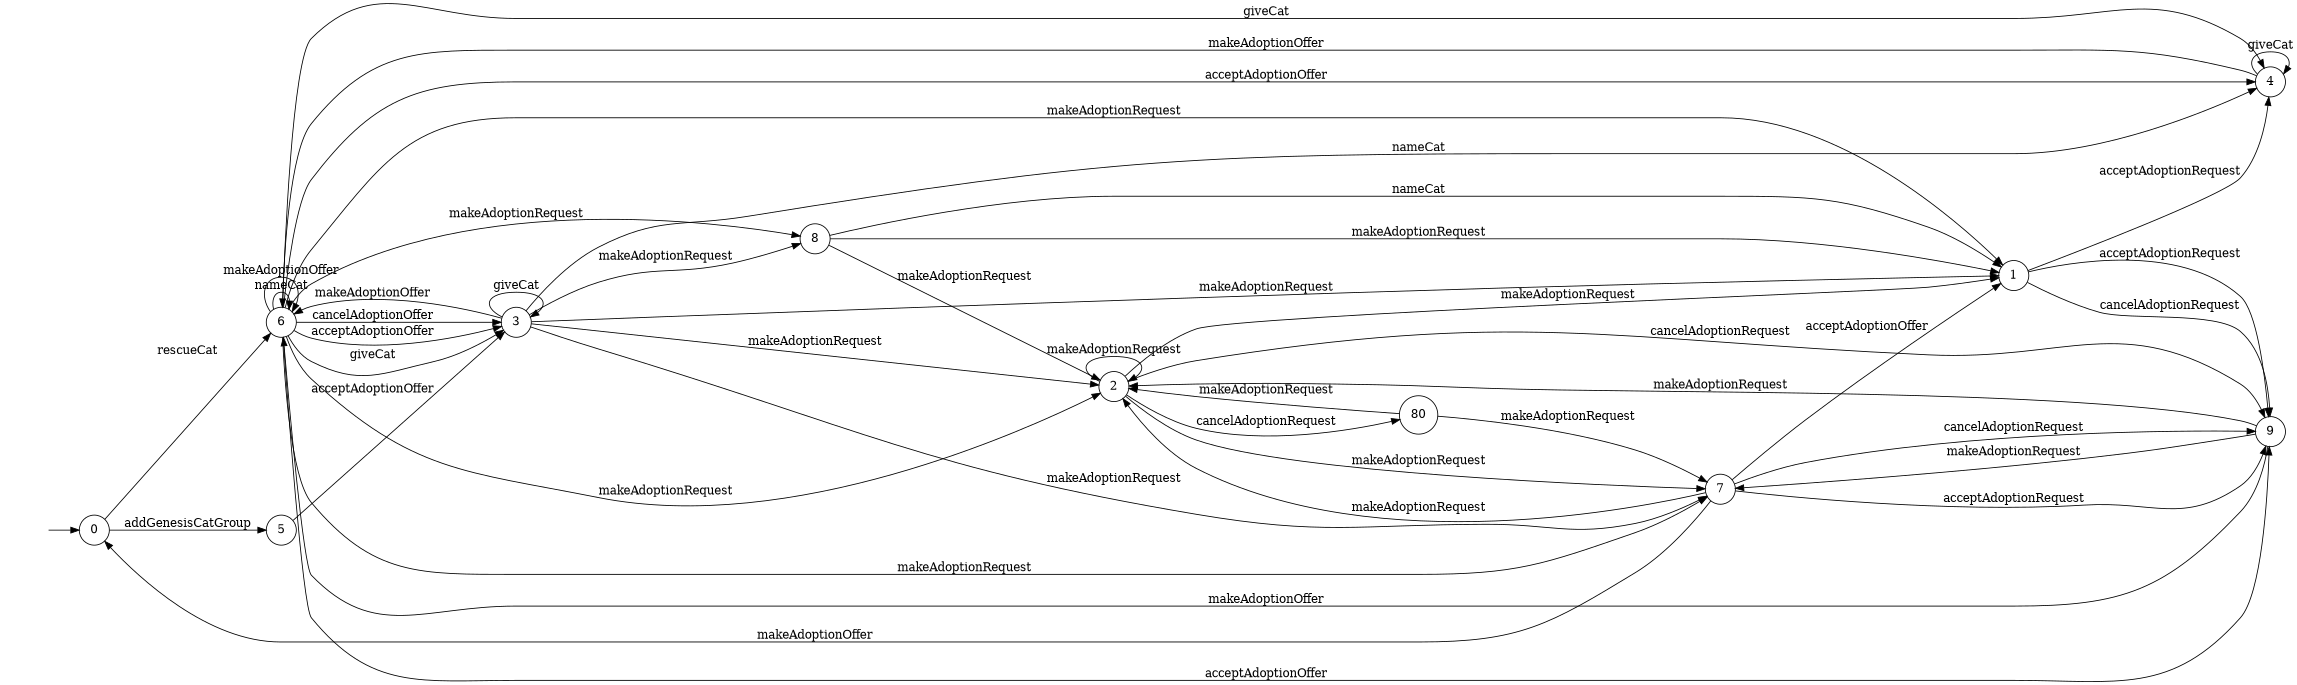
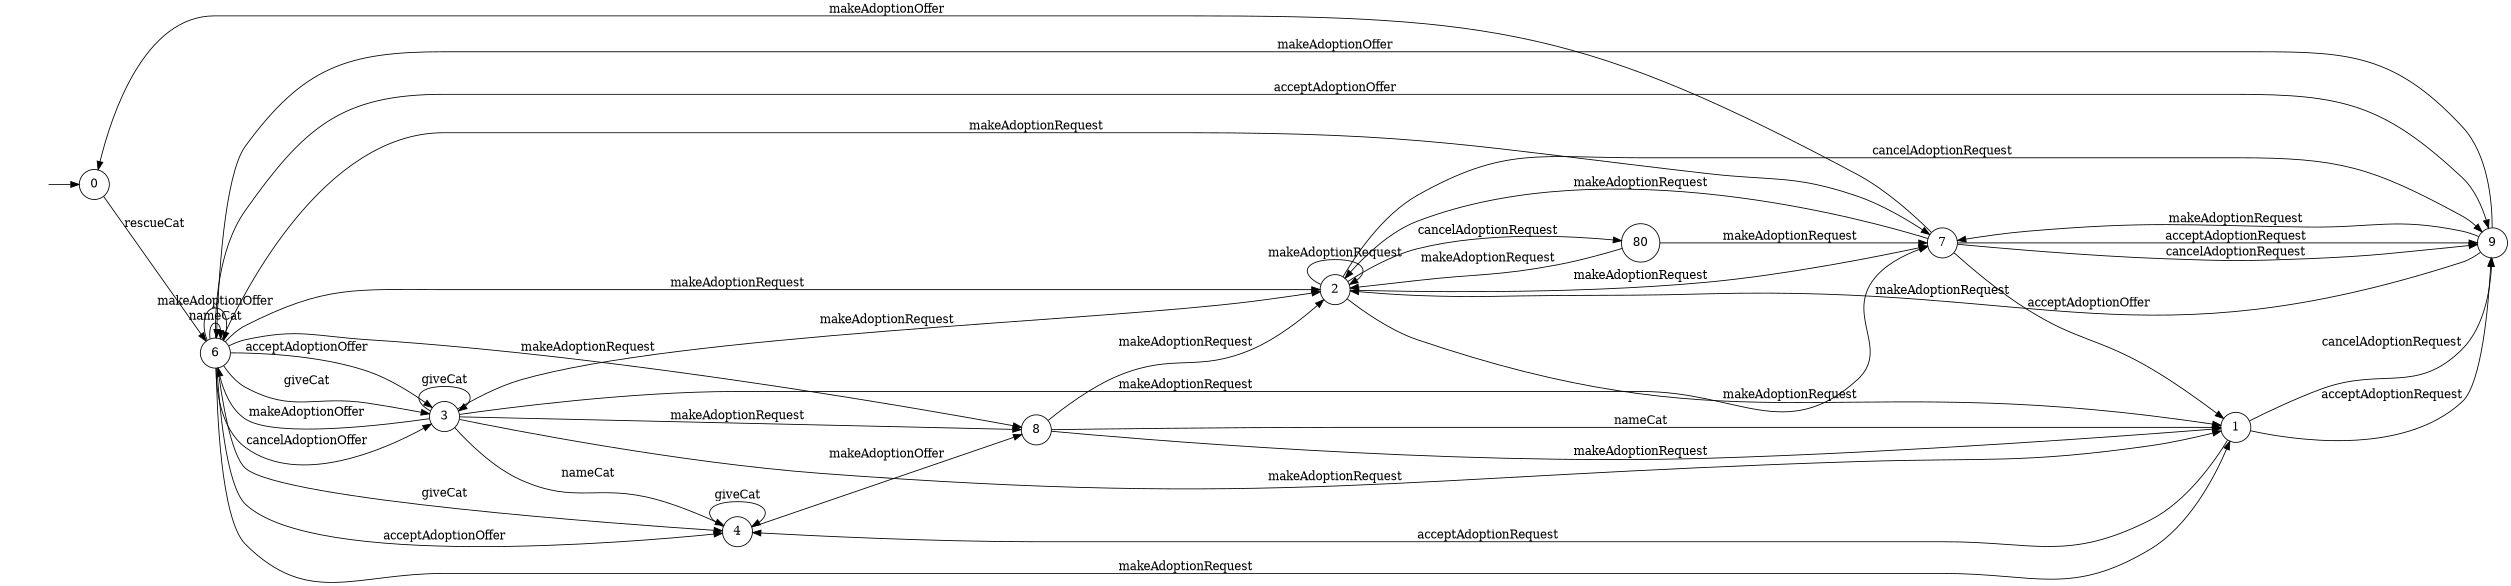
(1184, 50) -> (876, 484)
(281, 530) -> none
